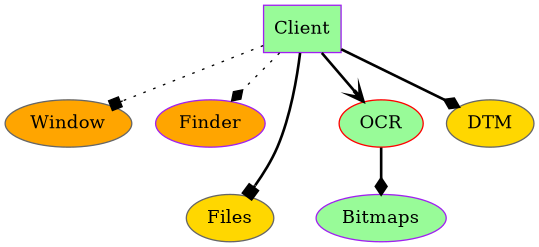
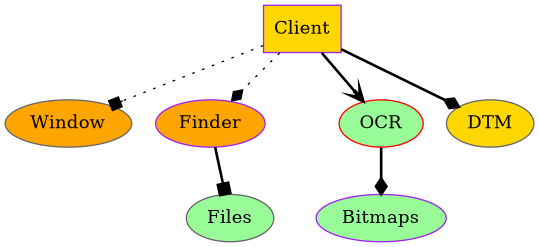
(302, 29) -> (302, 29)
(286, 122) -> (219, 164)
(230, 218) -> (230, 218)
